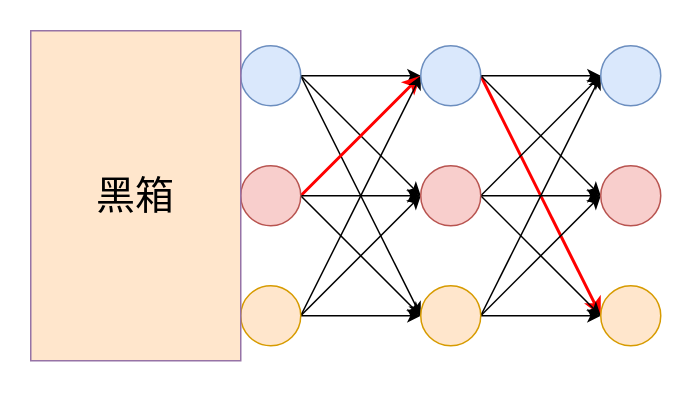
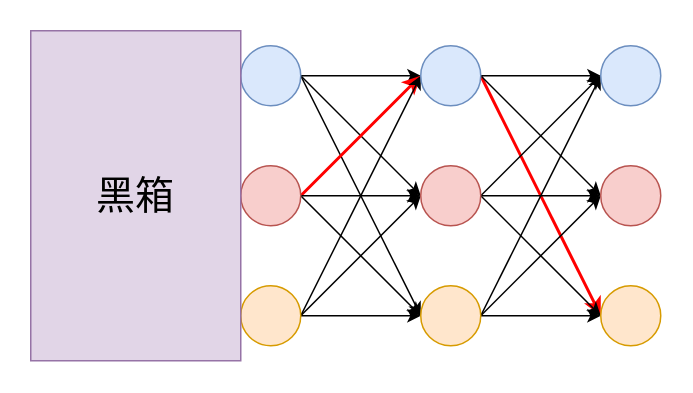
(136, 196) -> (136, 196)
